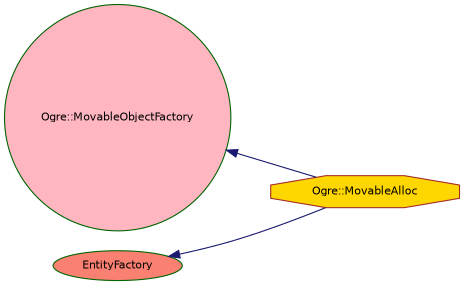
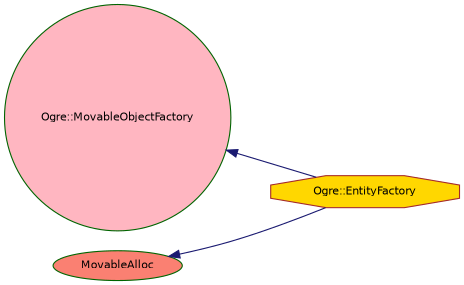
(365, 192) -> (365, 192)
(118, 266) -> (118, 266)
